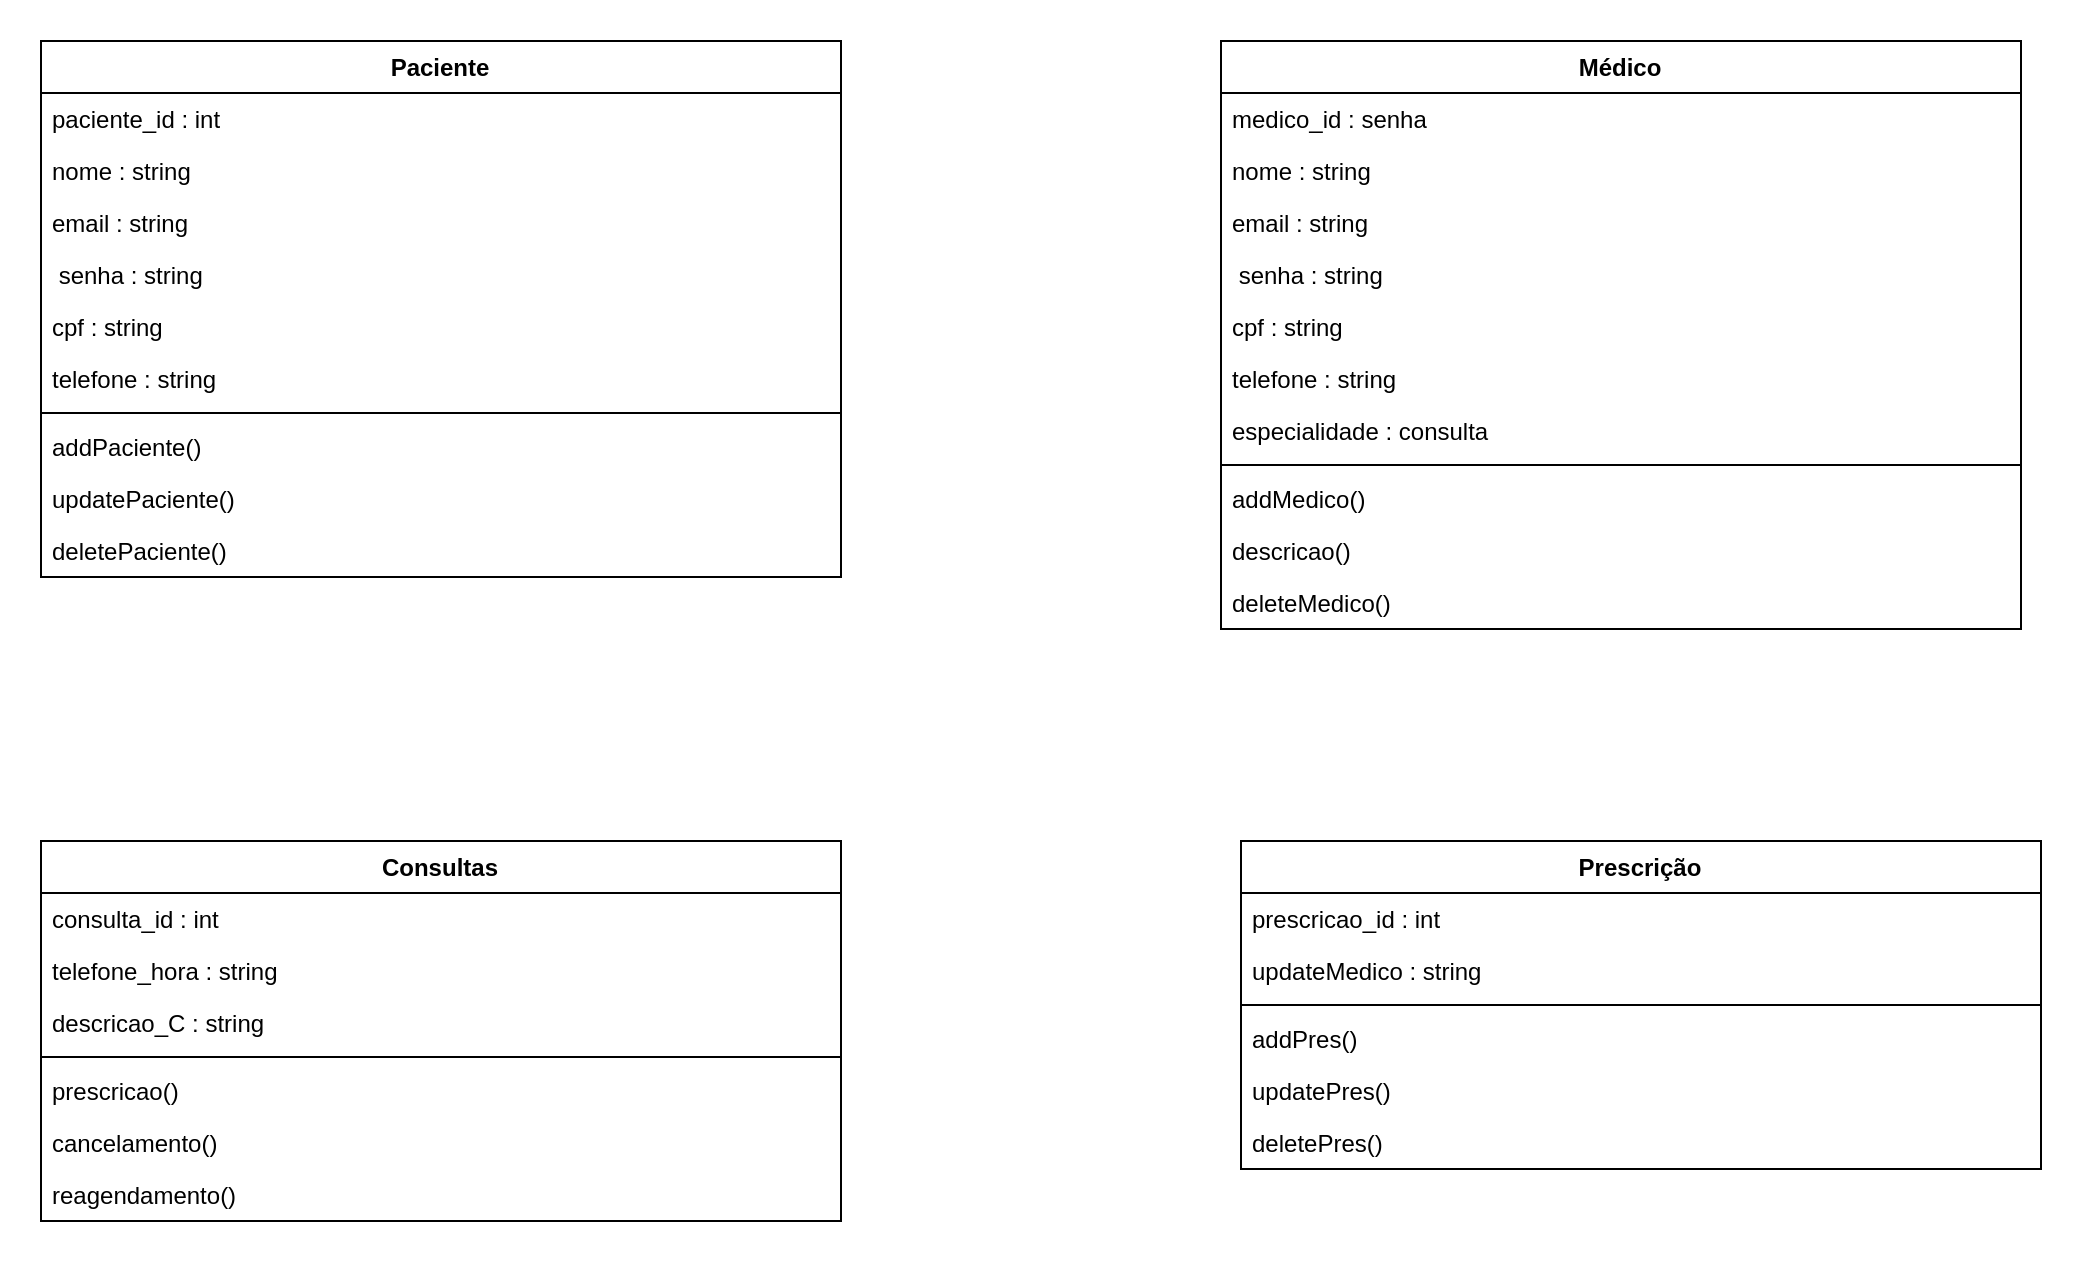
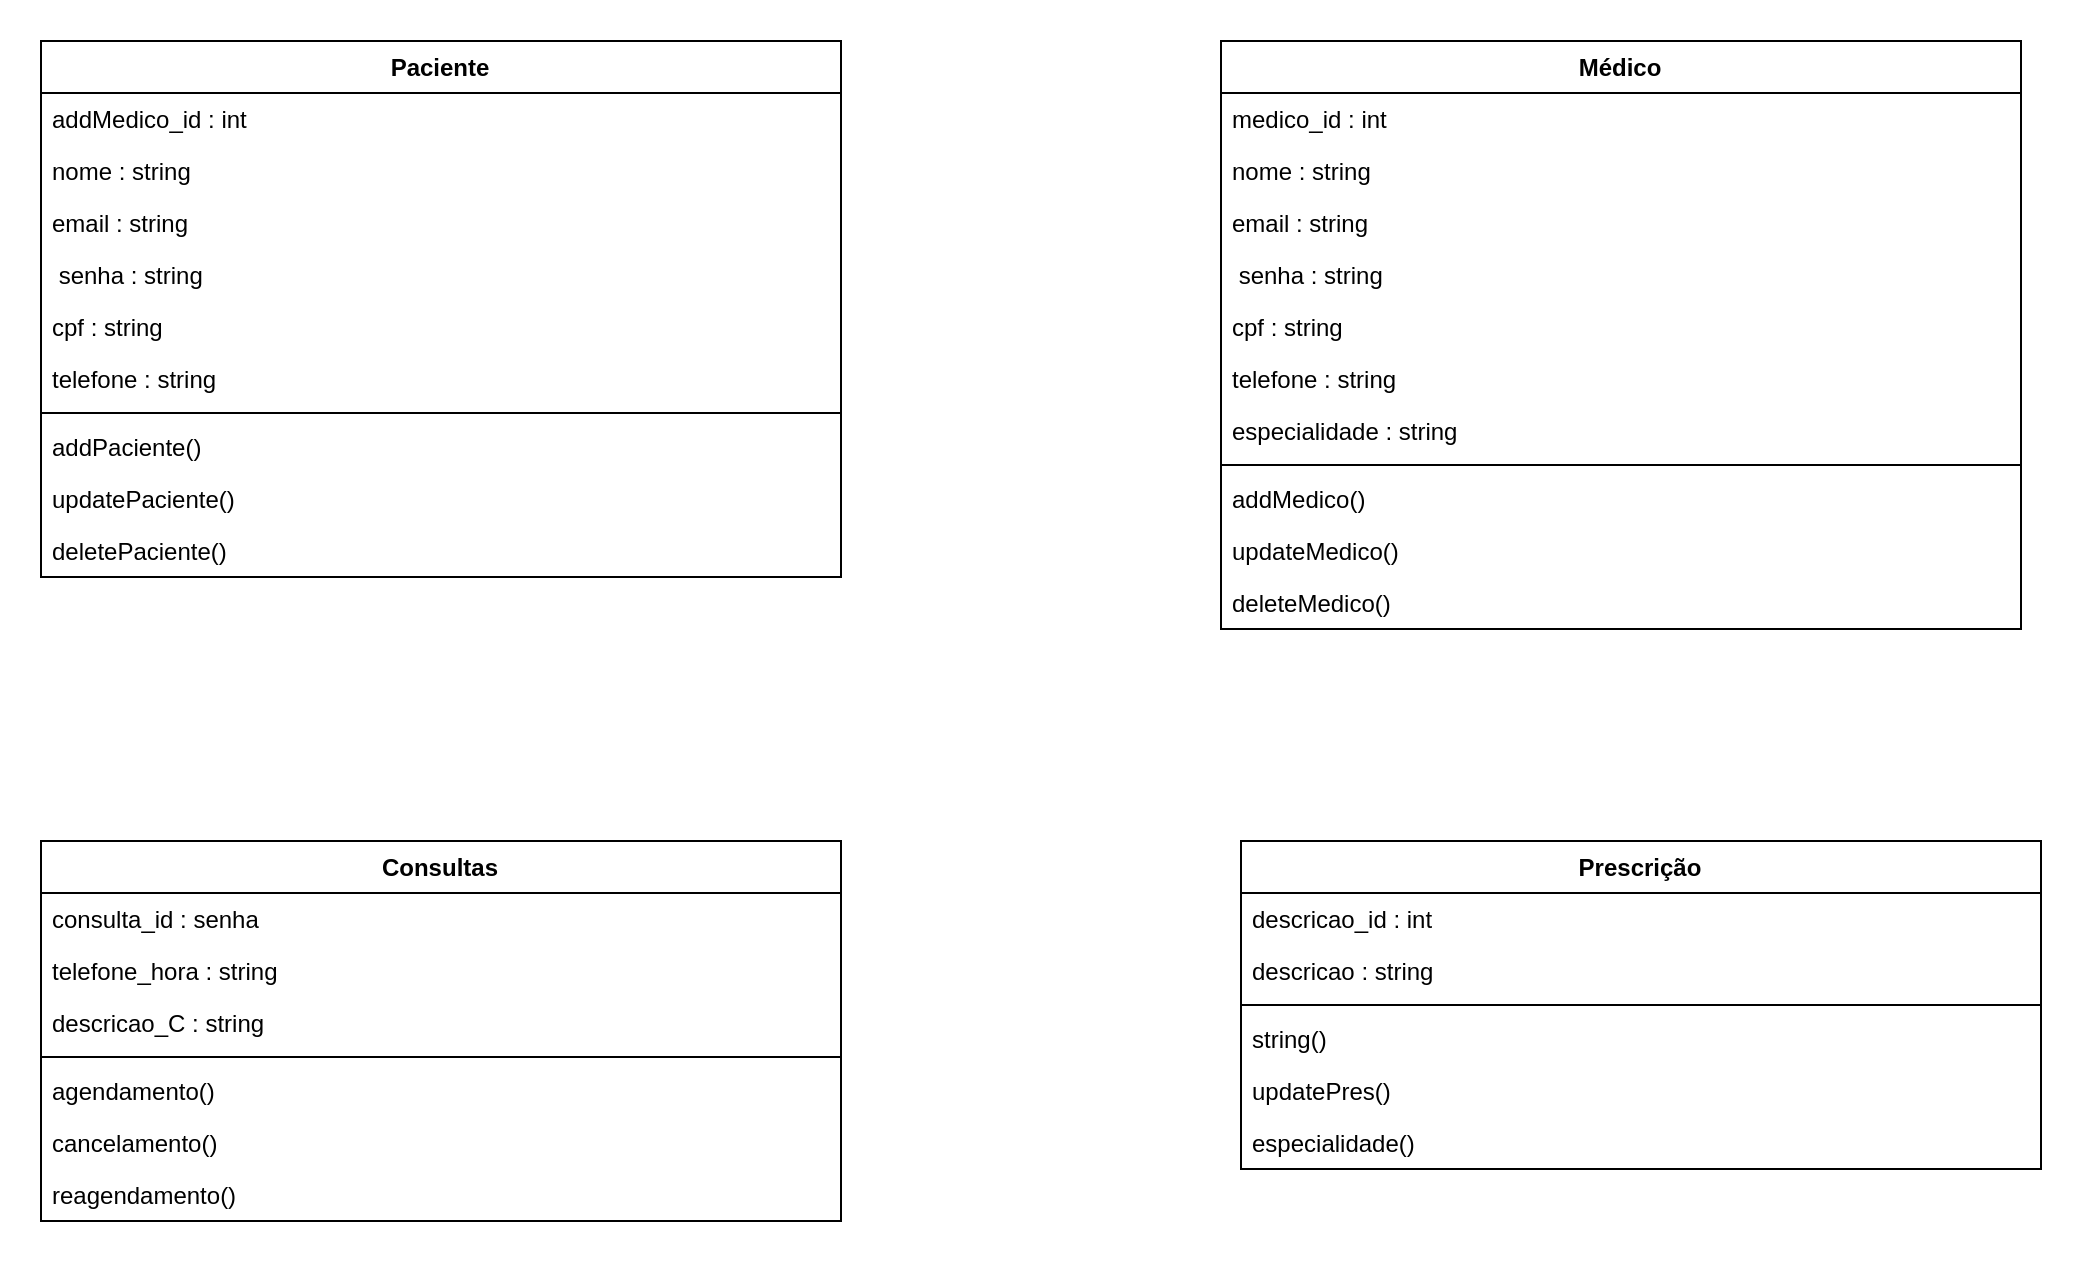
(148, 120) -> (154, 120)
(1331, 120) -> (1314, 120)
(1371, 432) -> (1358, 432)
(1304, 553) -> (1324, 553)
(148, 920) -> (164, 920)
(1361, 920) -> (1354, 920)
(1378, 972) -> (1357, 972)
(1313, 1041) -> (1304, 1041)
(131, 1093) -> (140, 1093)
(1331, 1145) -> (1344, 1145)
